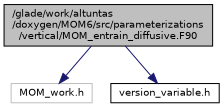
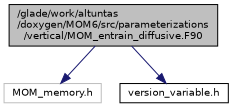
(52, 93) -> (53, 93)
